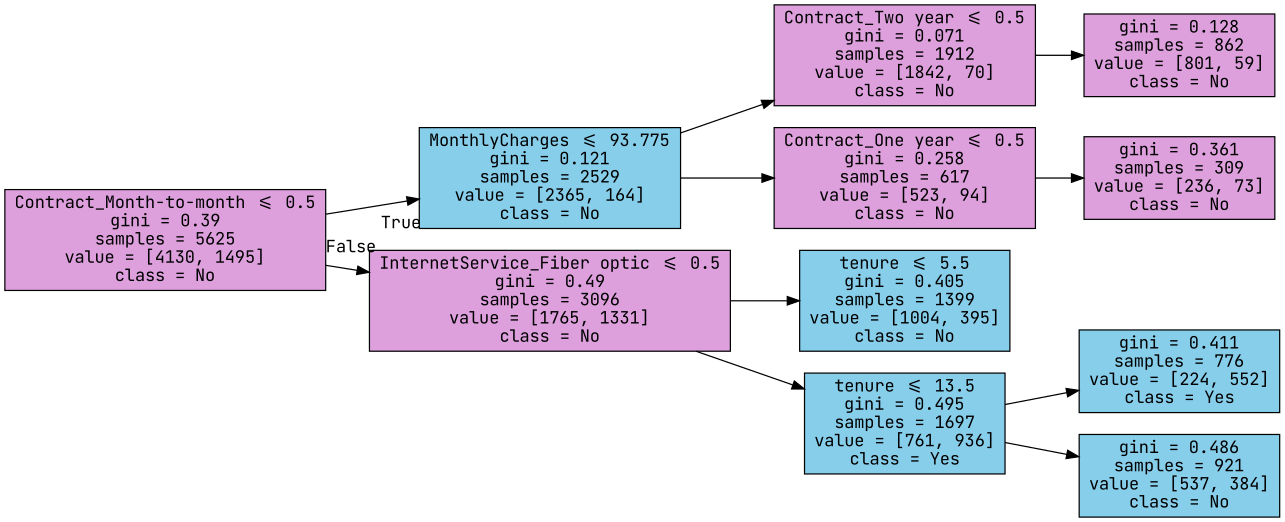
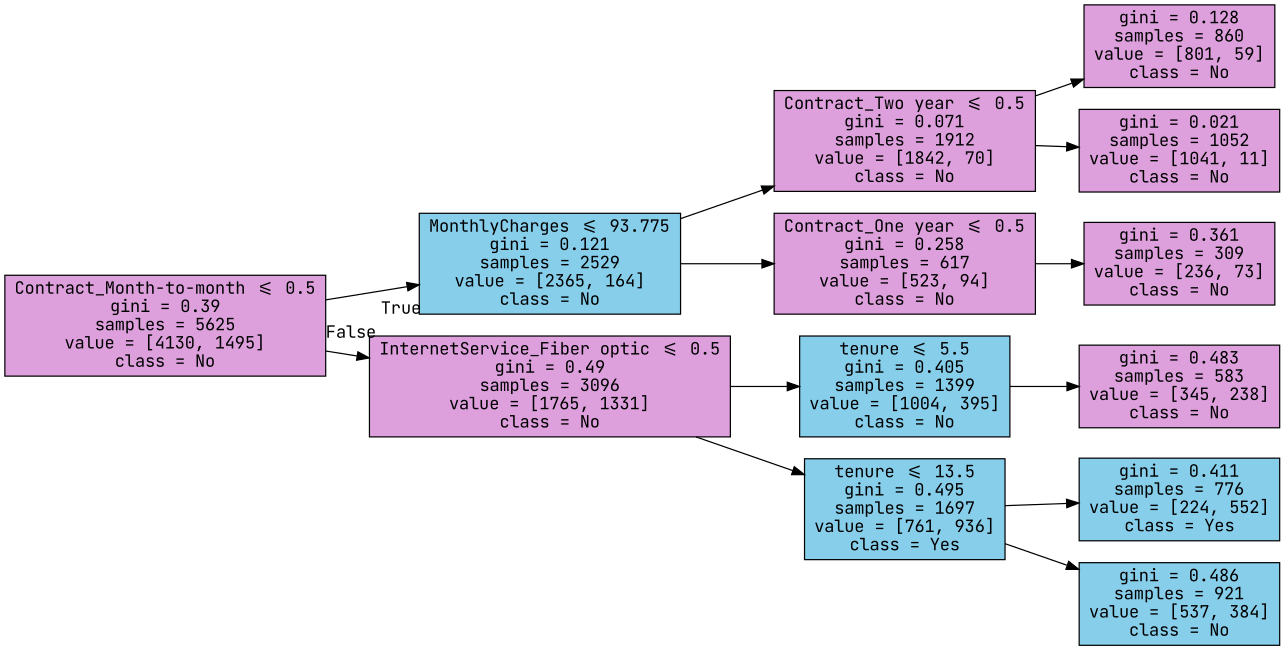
(1179, 55) -> (1179, 46)
none -> (1179, 151)
none -> (1179, 386)
